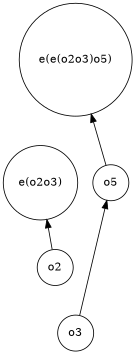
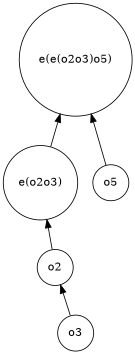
none -> (54, 135)
(92, 262) -> (67, 304)
